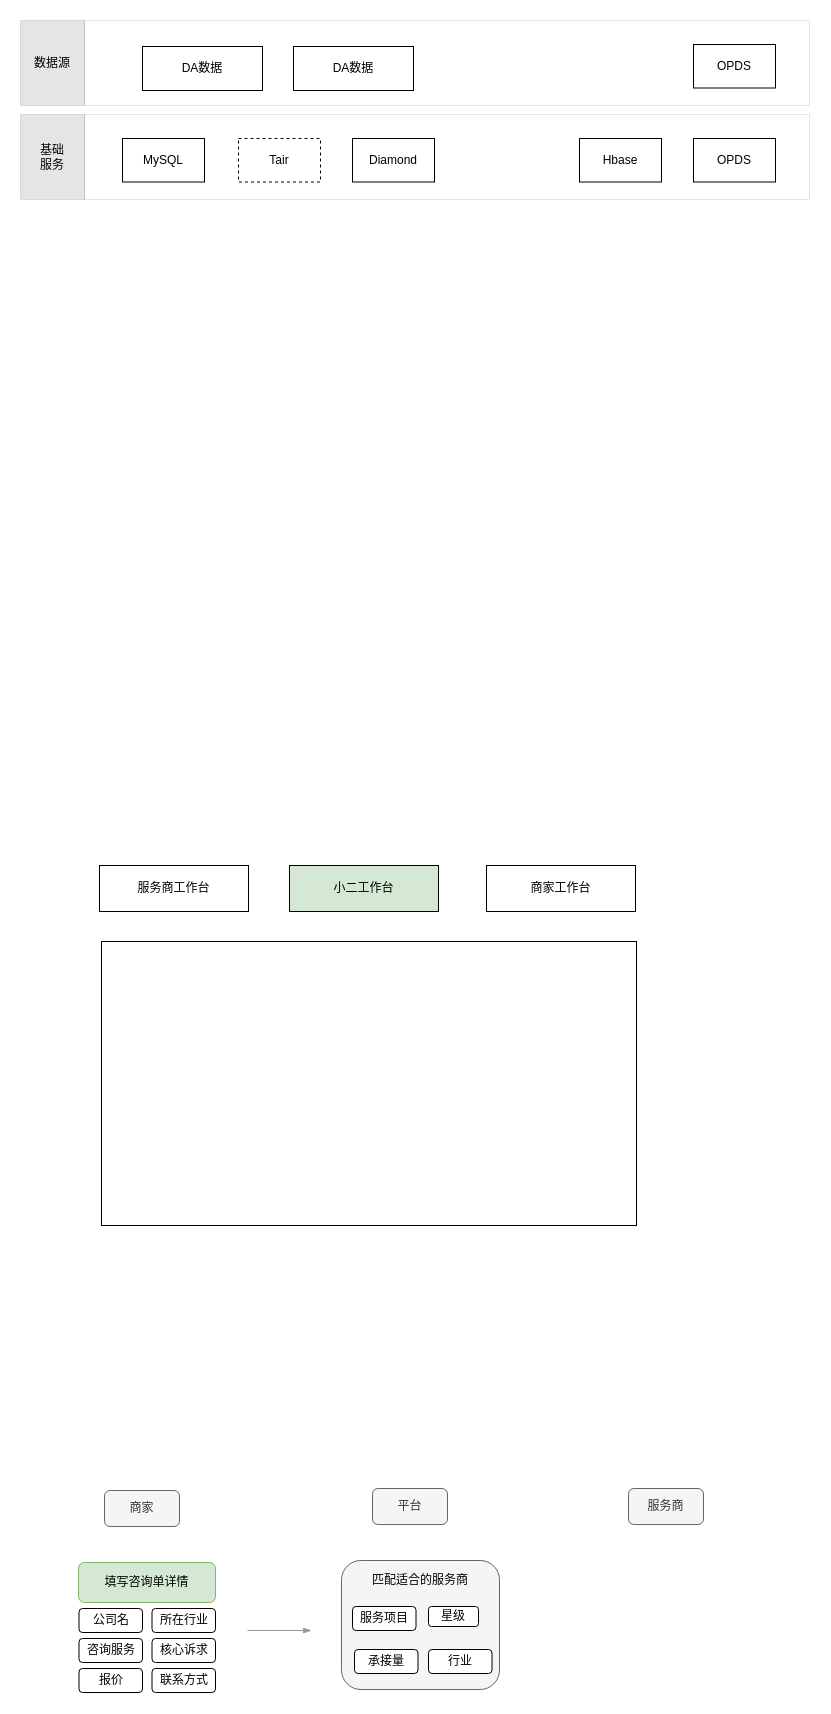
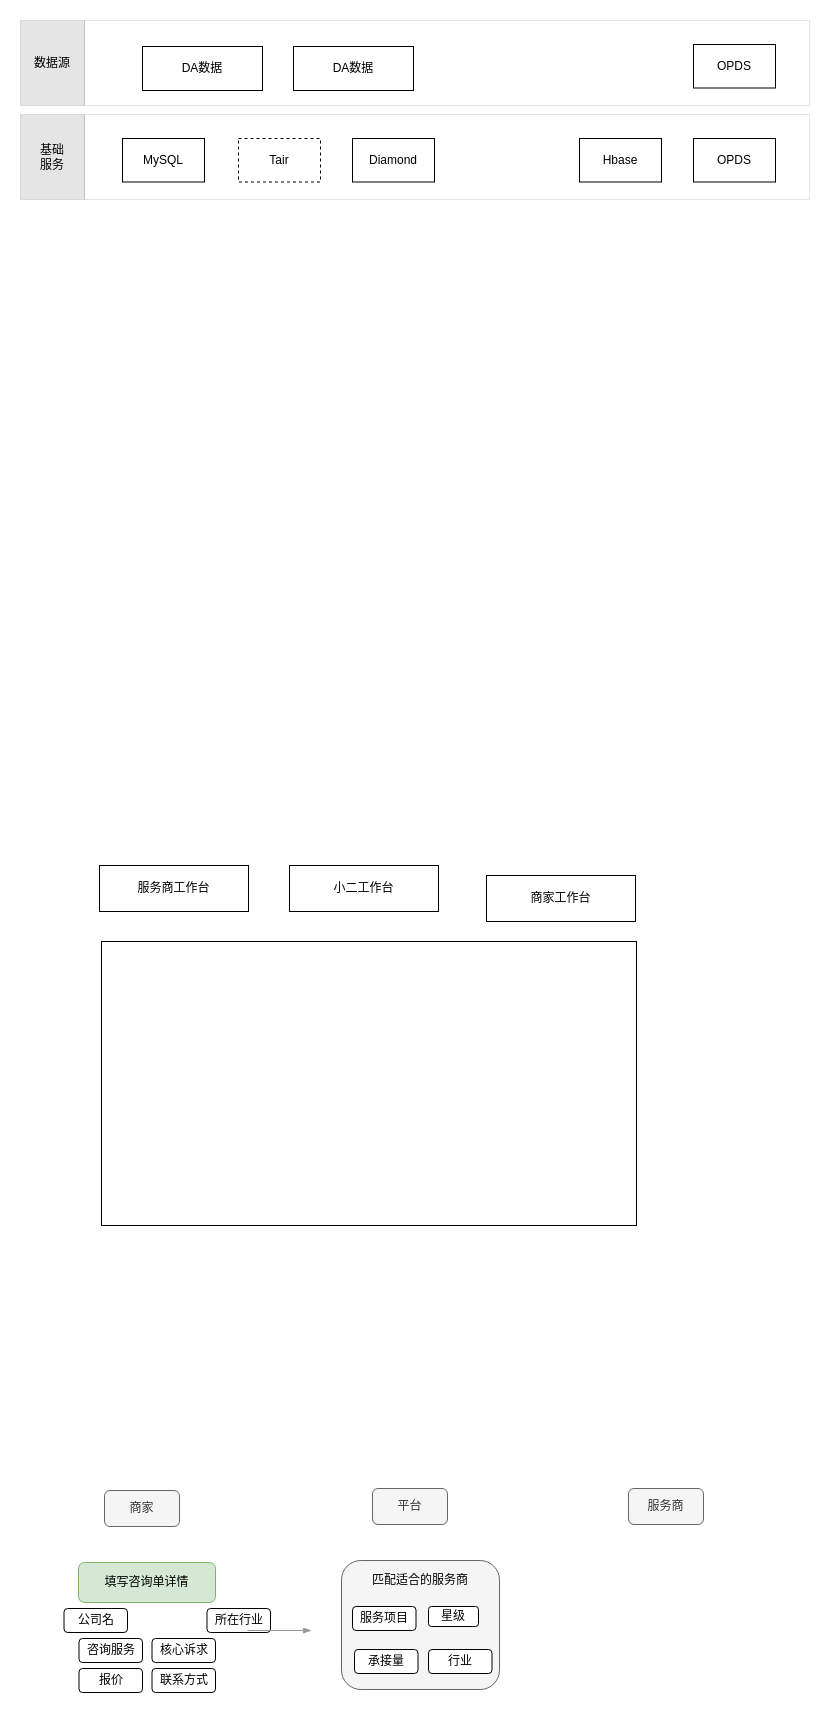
(364, 889) -> (364, 889)
(561, 889) -> (561, 899)
(111, 1621) -> (96, 1621)
(184, 1621) -> (239, 1621)
